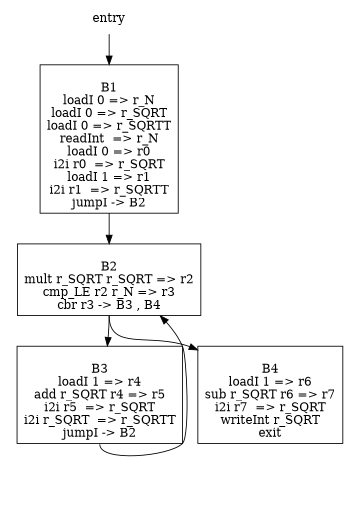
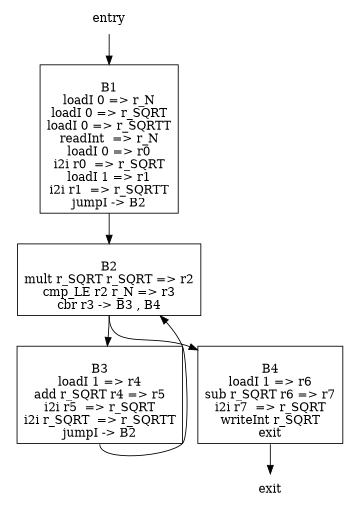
none -> (270, 489)
